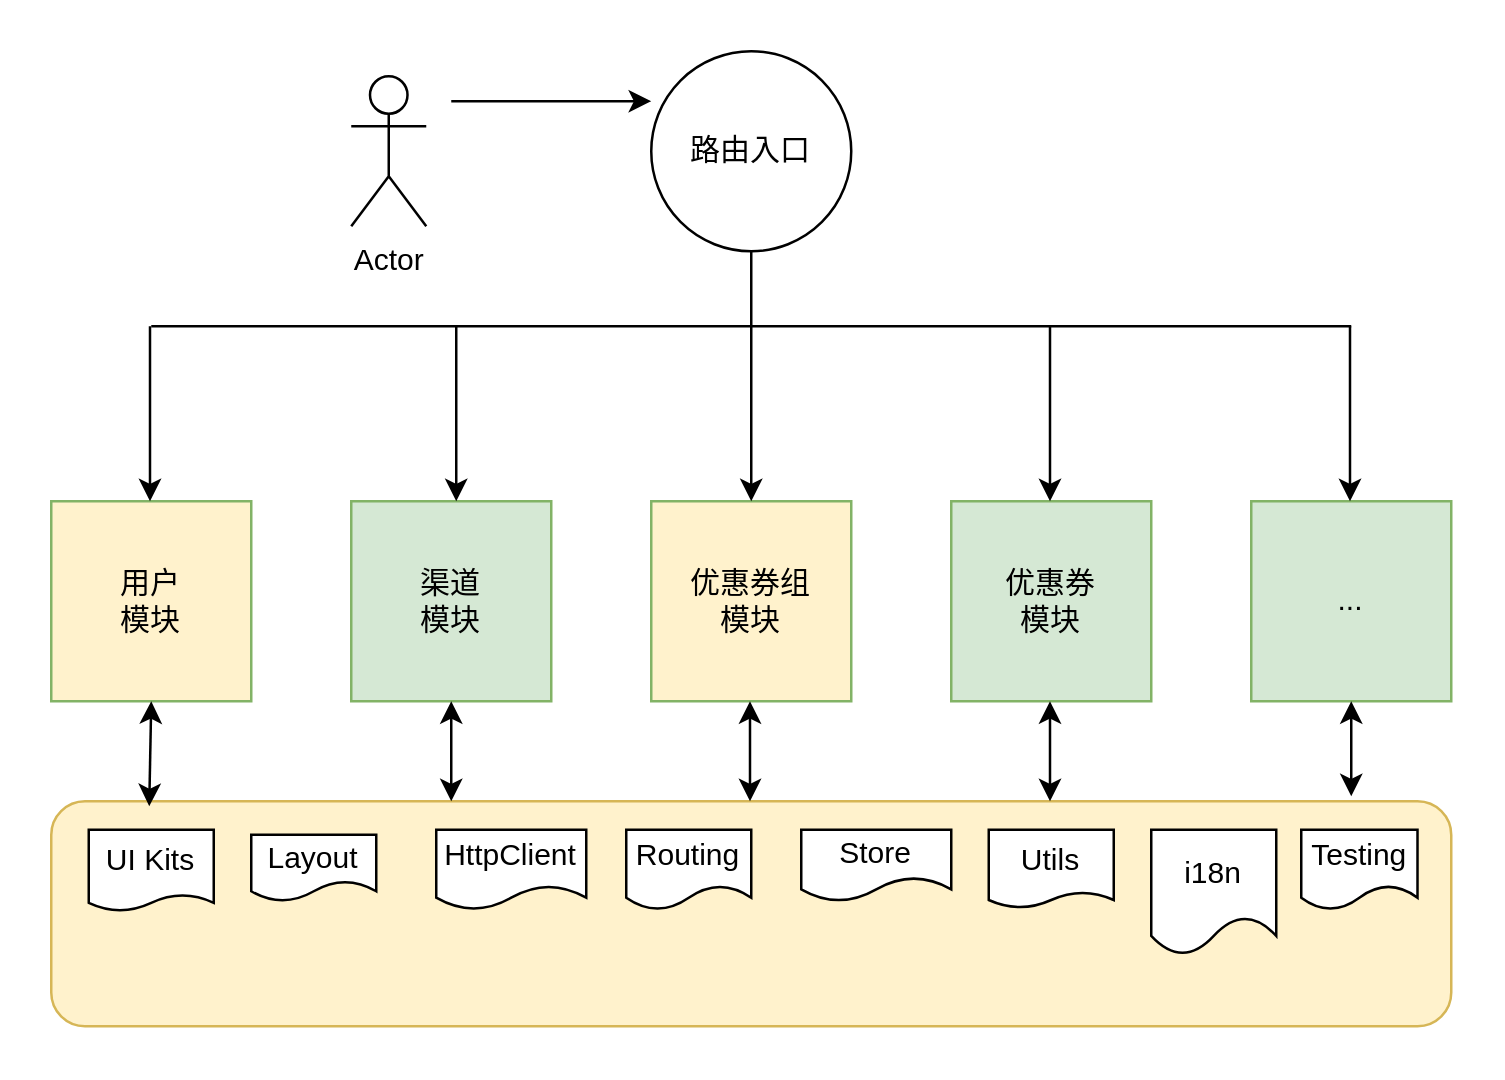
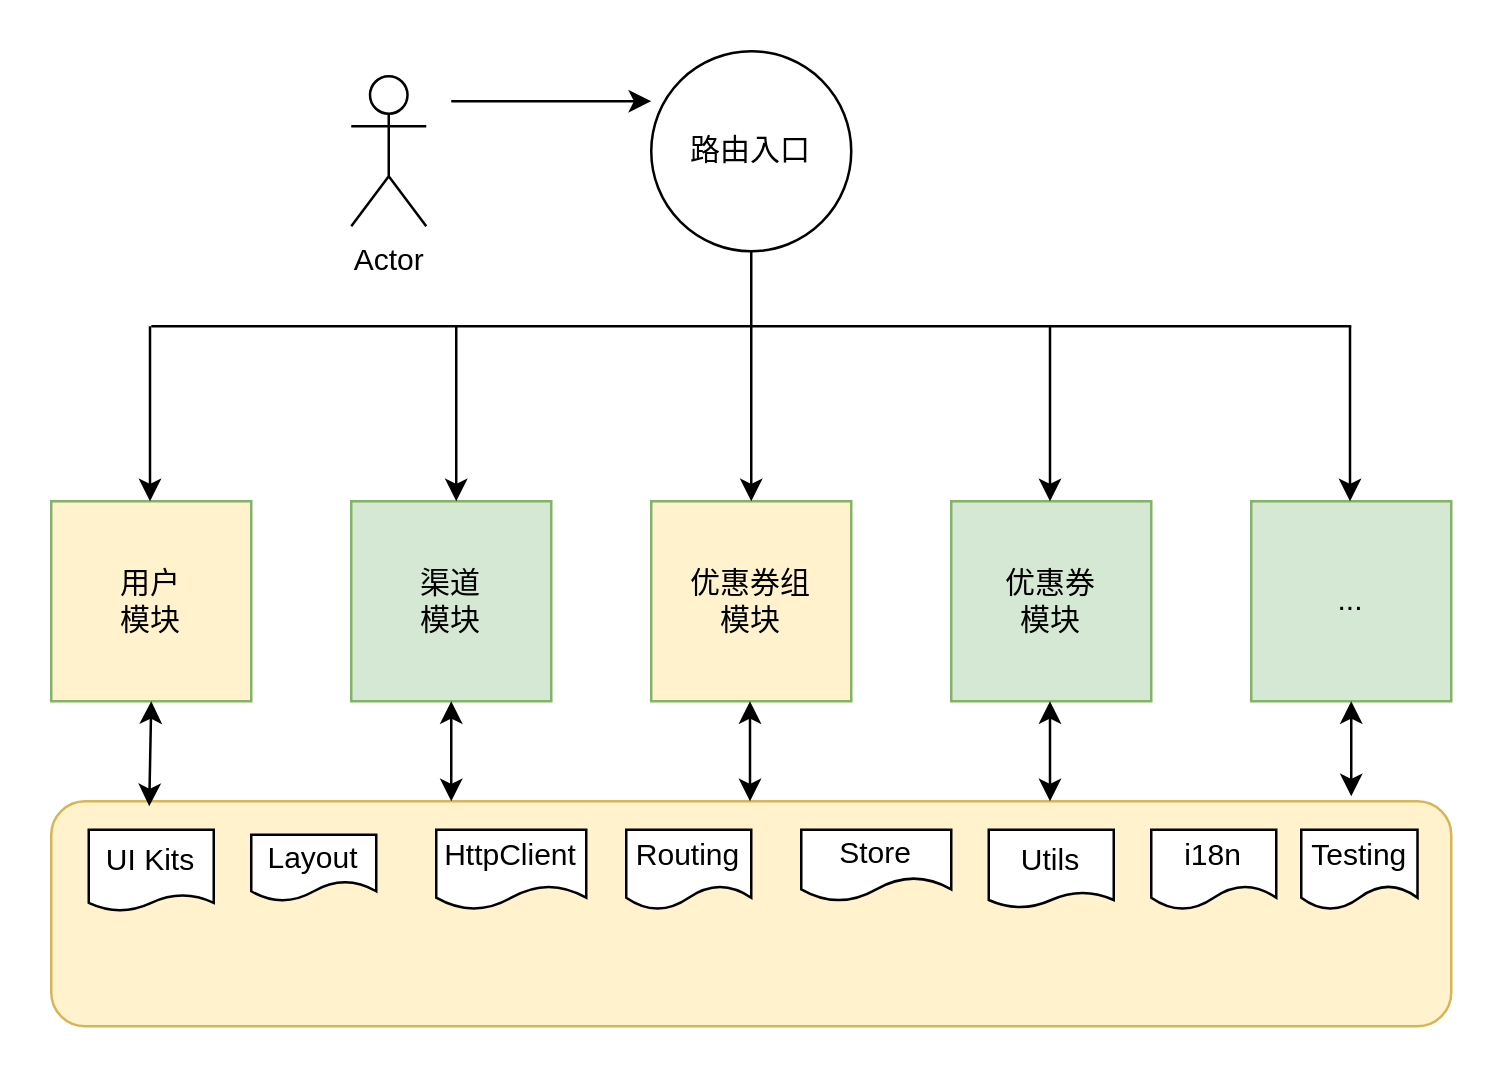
(1214, 892) -> (1214, 870)
